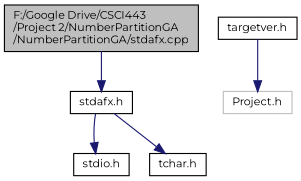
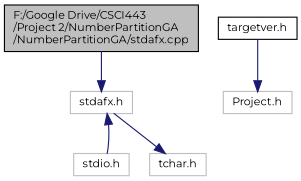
(101, 103) -> (101, 103)
(94, 128) -> (109, 139)
(101, 165) -> (101, 165)
(178, 165) -> (178, 165)
